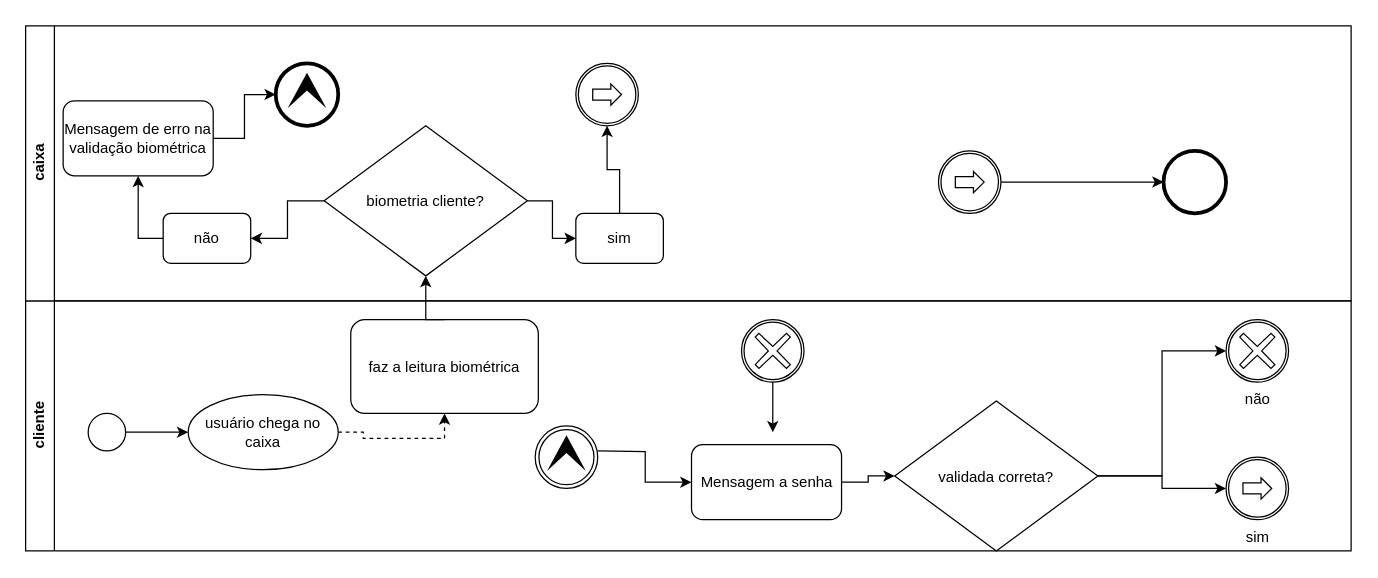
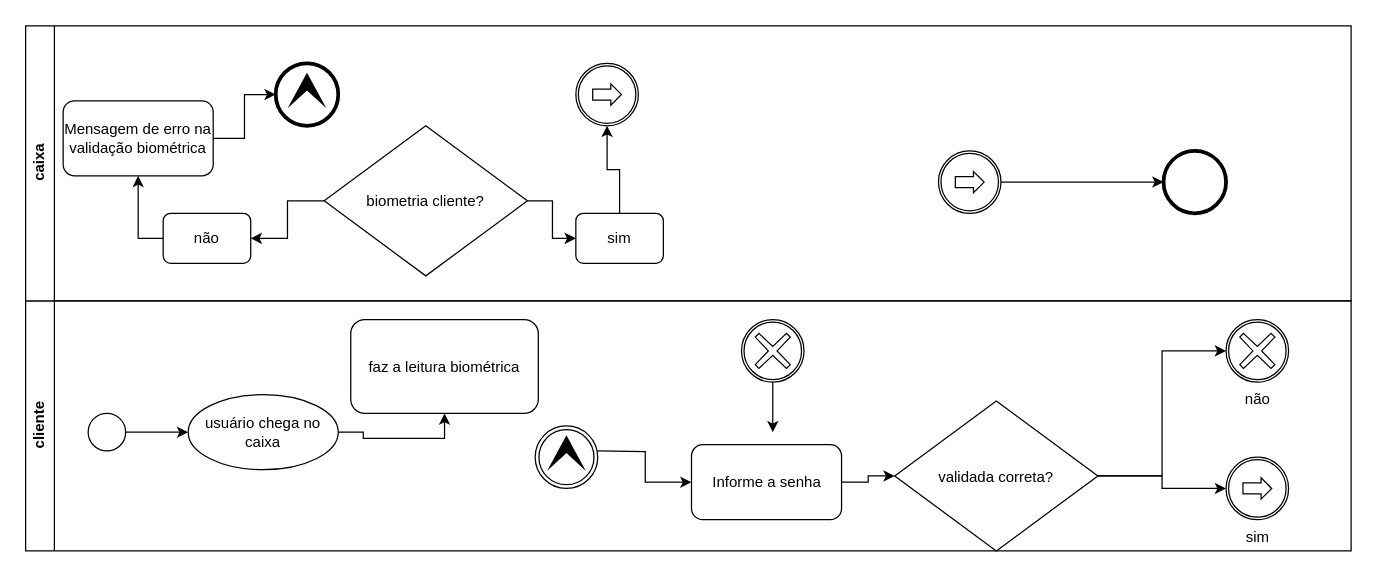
(426, 303) -> none
(397, 438) -> (397, 438)
(767, 482) -> (767, 482)
